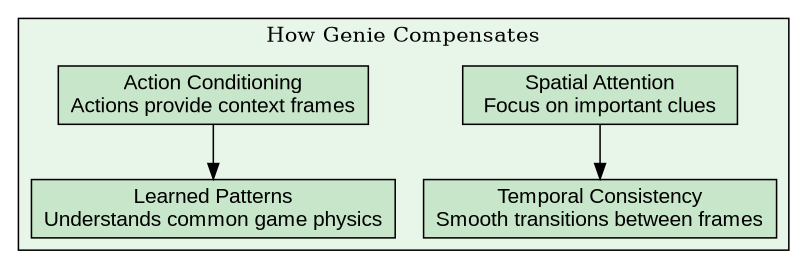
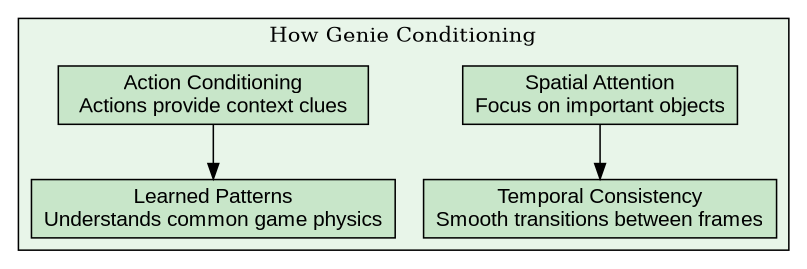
(404, 36) -> (404, 36)
(213, 95) -> (213, 95)
(600, 95) -> (600, 95)
